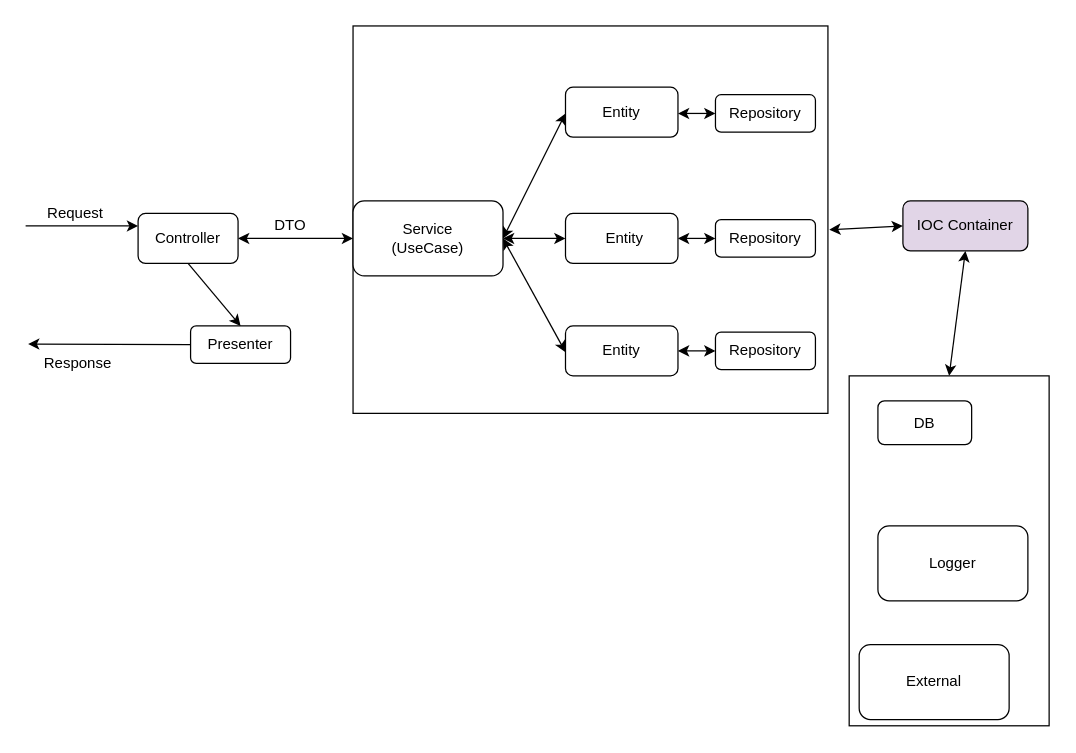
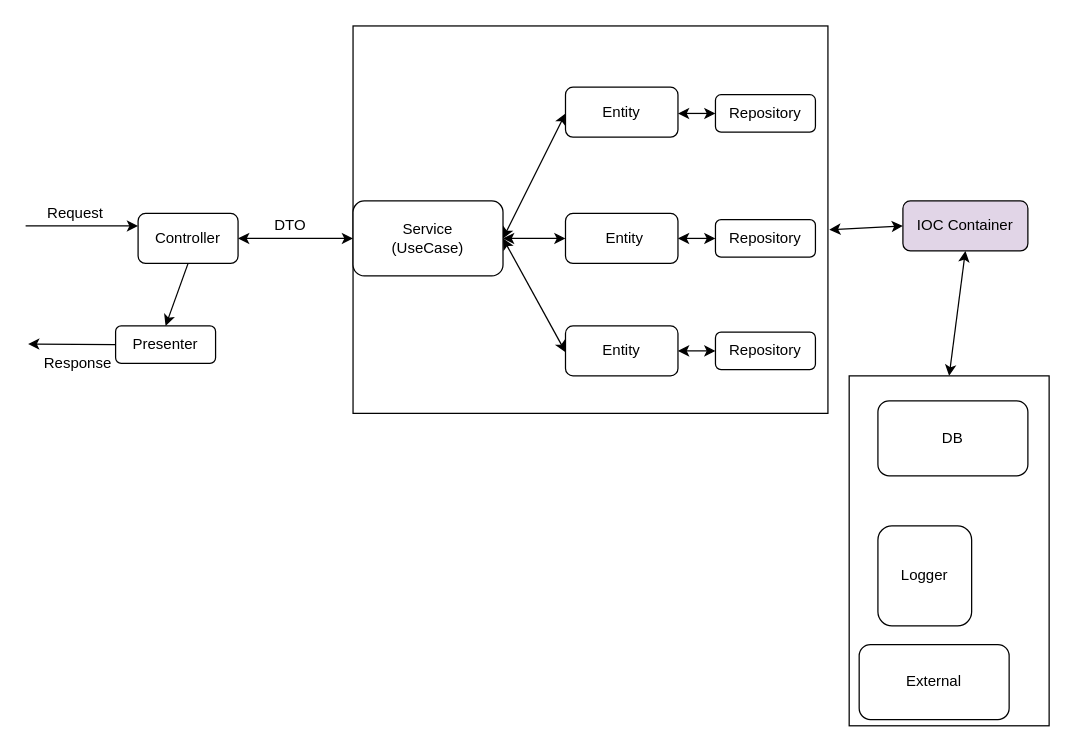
(241, 344) -> (166, 344)
(925, 423) -> (953, 438)
(953, 563) -> (925, 576)
